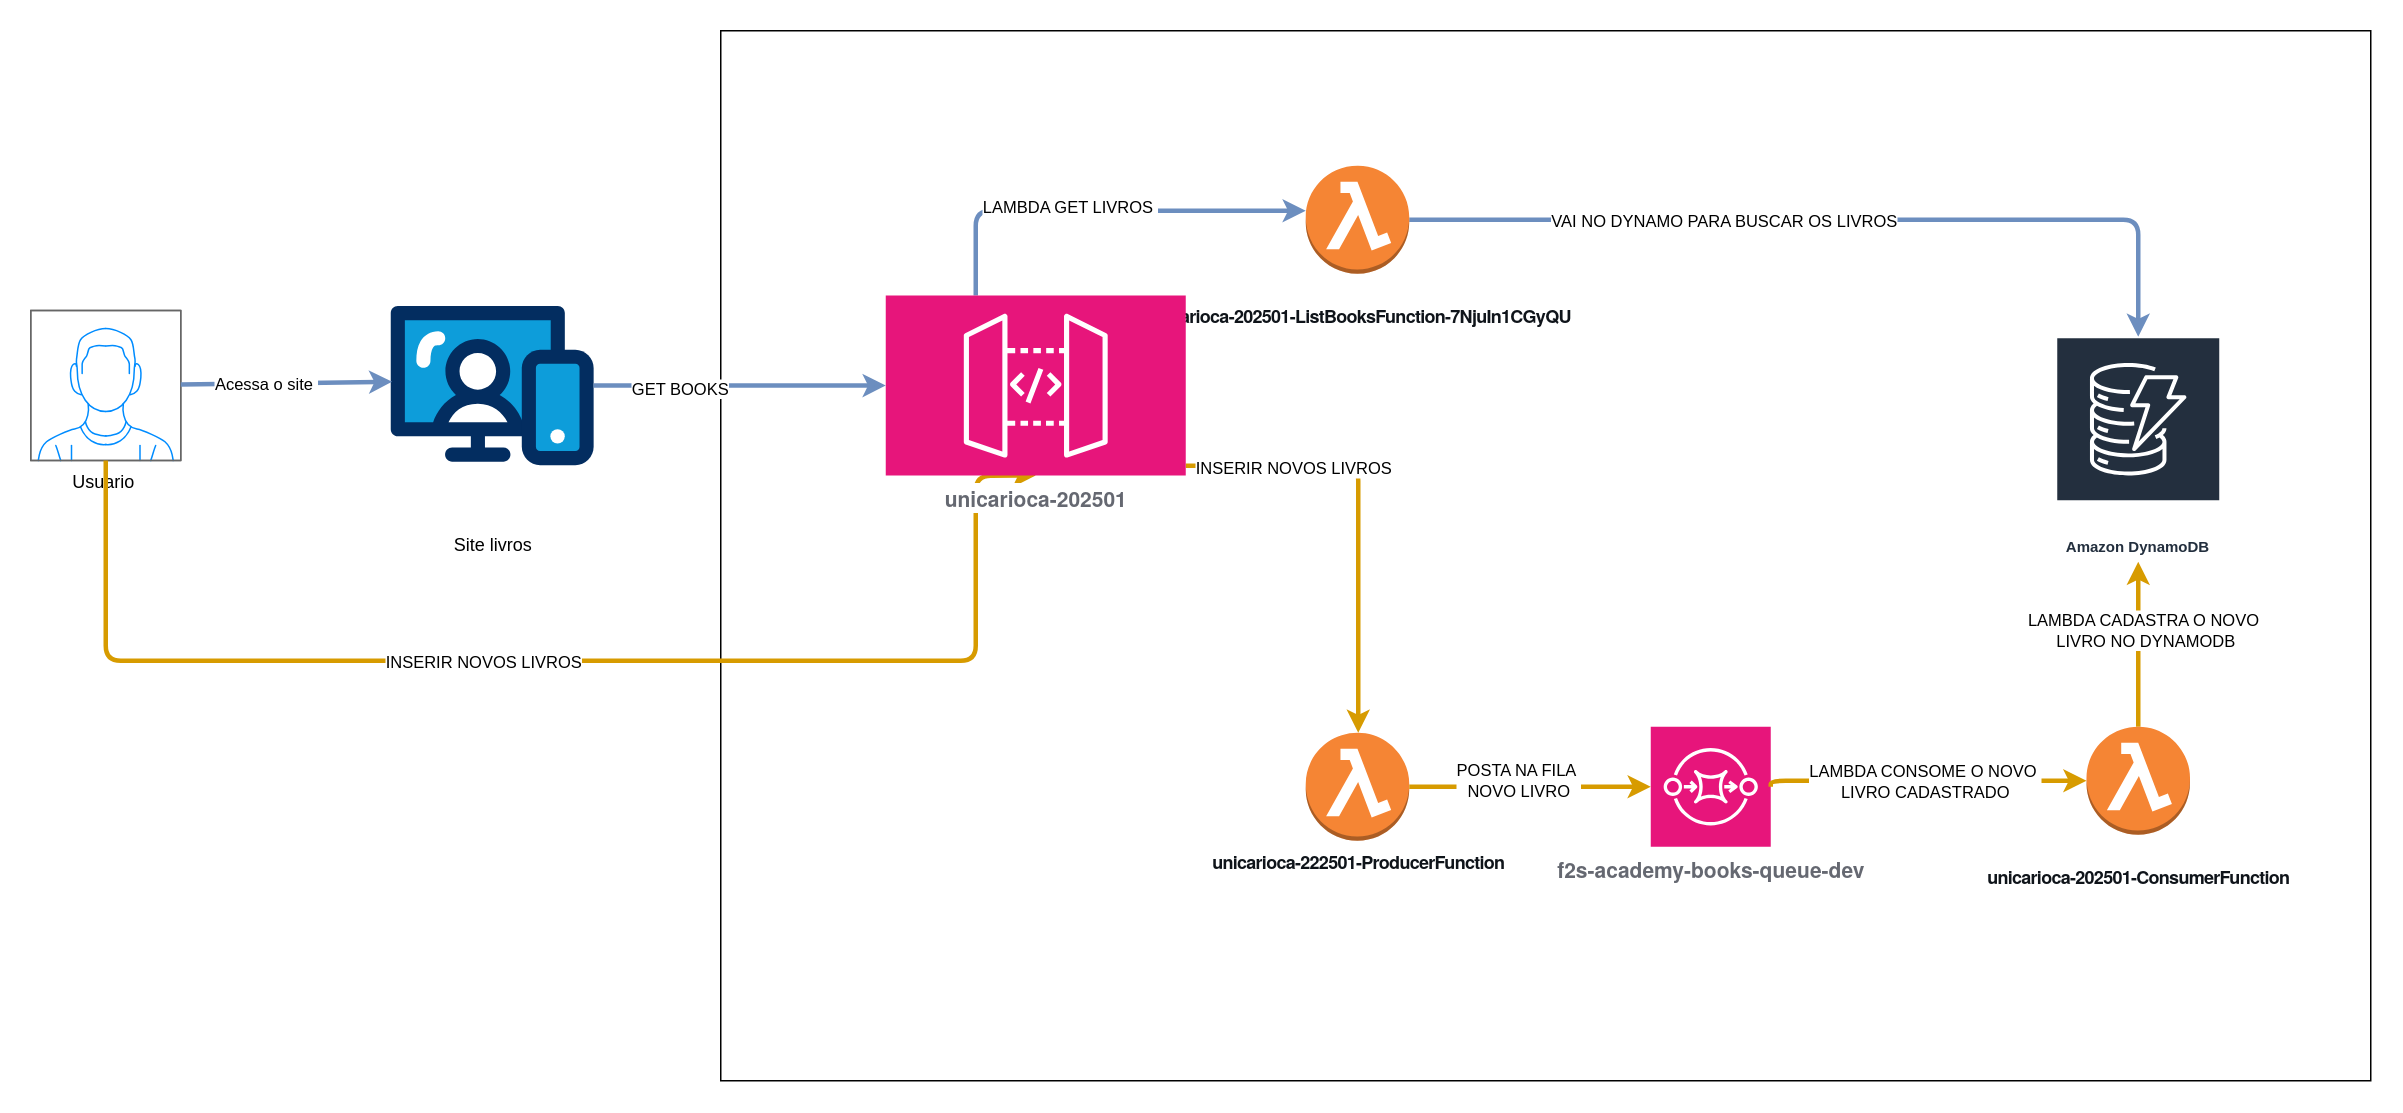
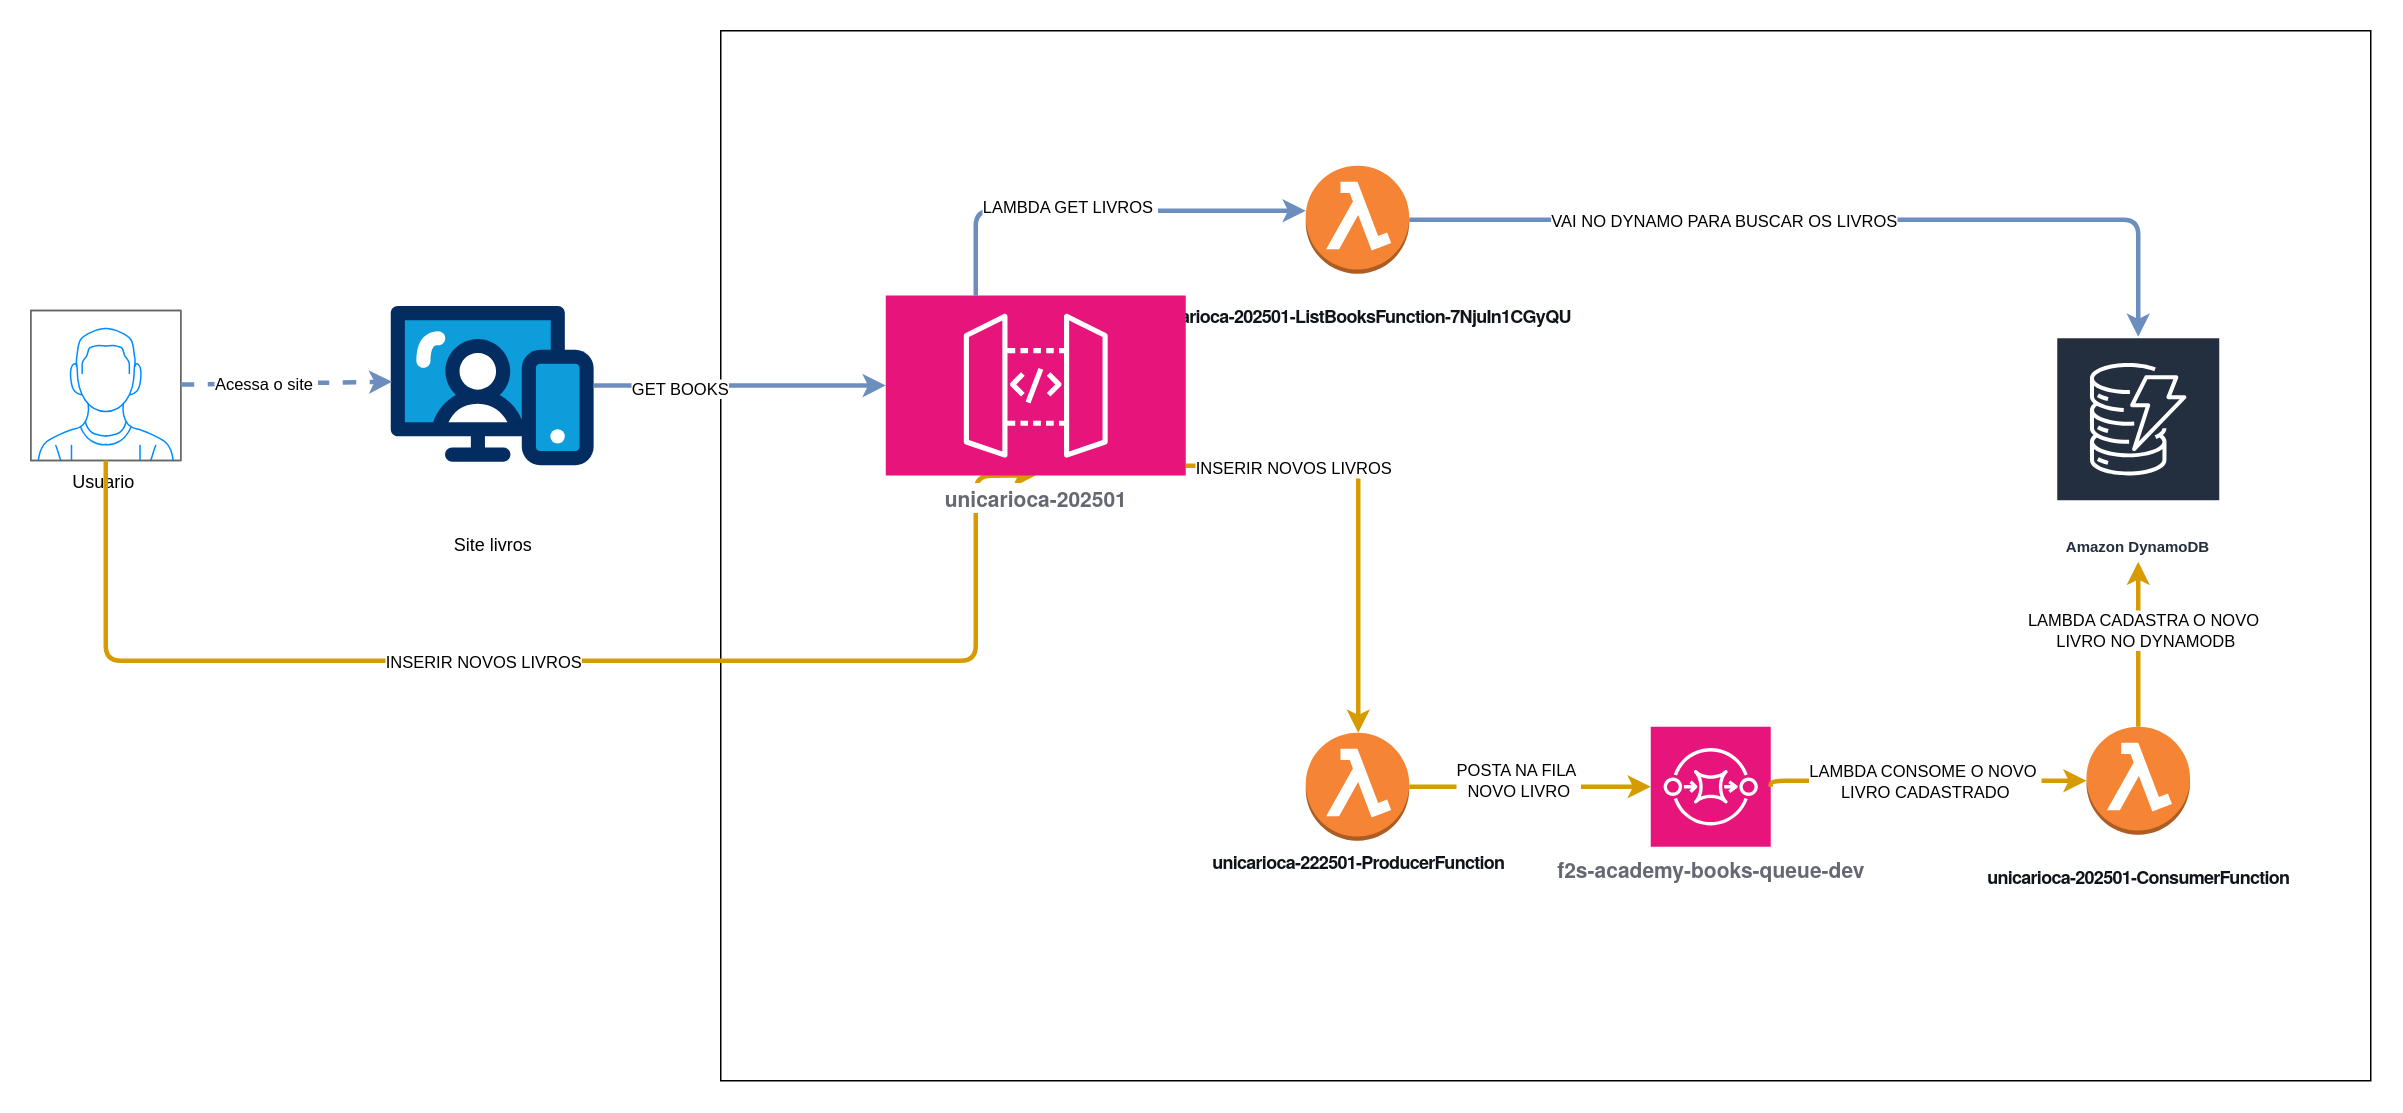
(200, 384) -> (200, 384)
